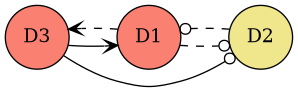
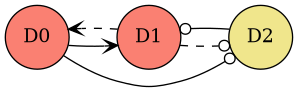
(210, 28) -> (210, 28)
(37, 37) -> (37, 37)
